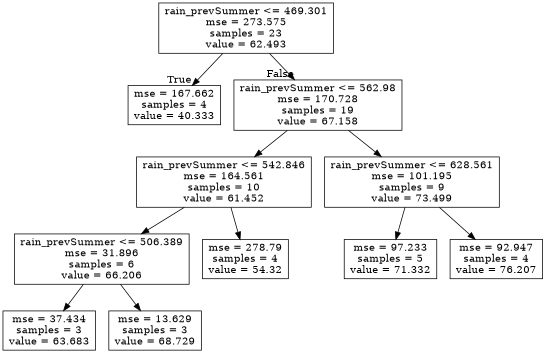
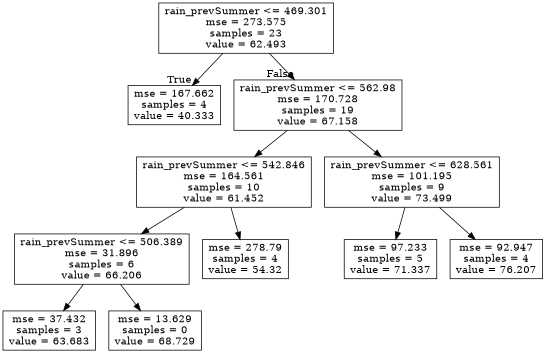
(390, 259) -> (390, 259)
(49, 331) -> (49, 331)
(155, 331) -> (155, 331)
